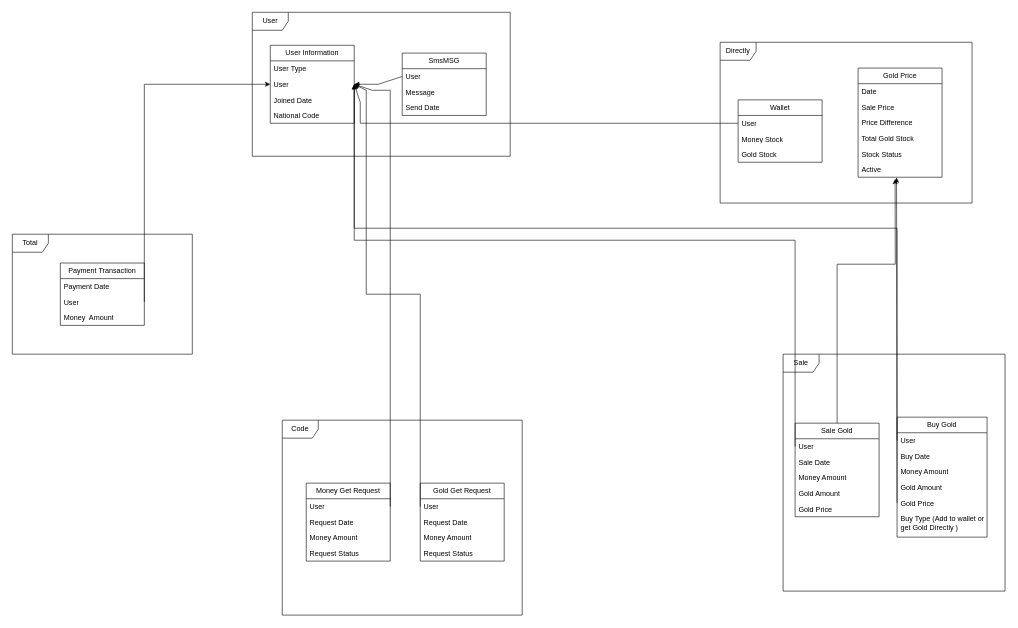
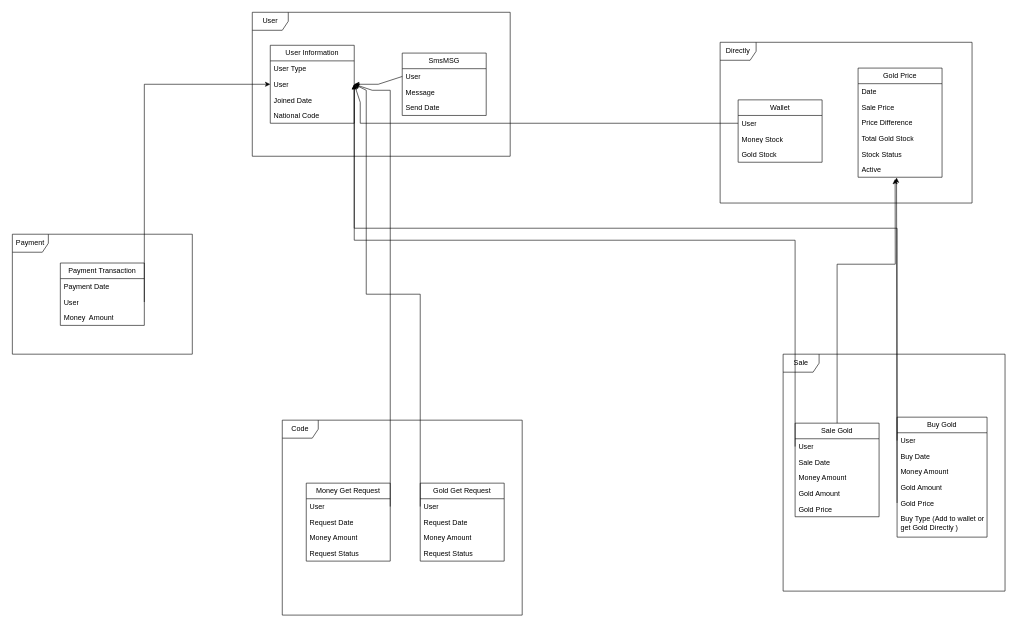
(30, 243) -> (30, 243)
